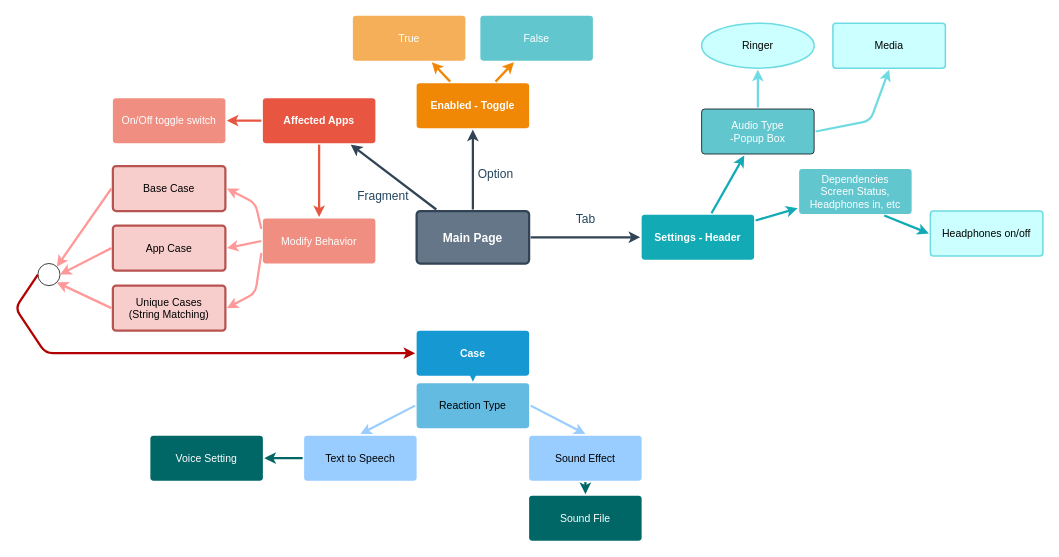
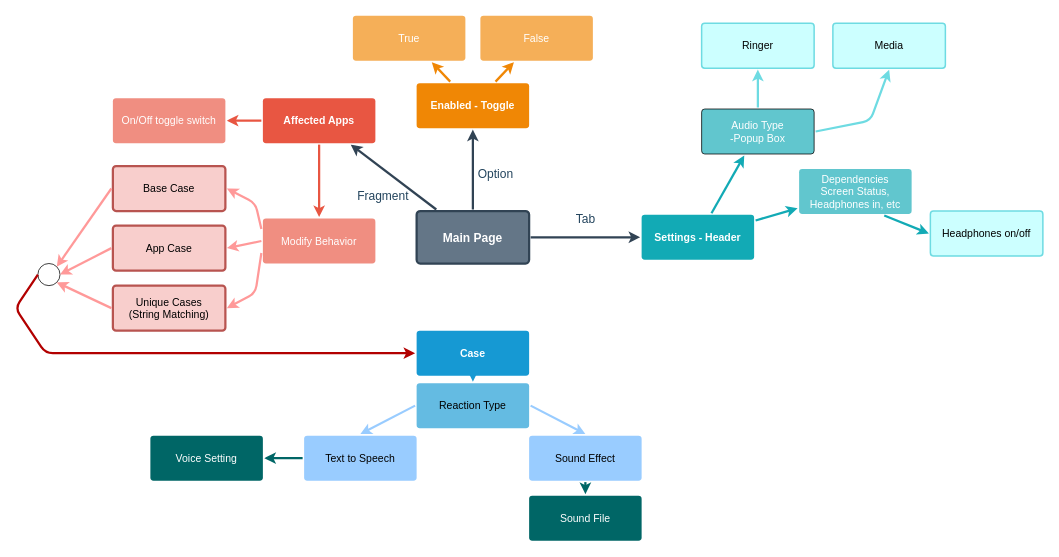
(537, 38) -> (537, 38)
(758, 45) -> (758, 45)
